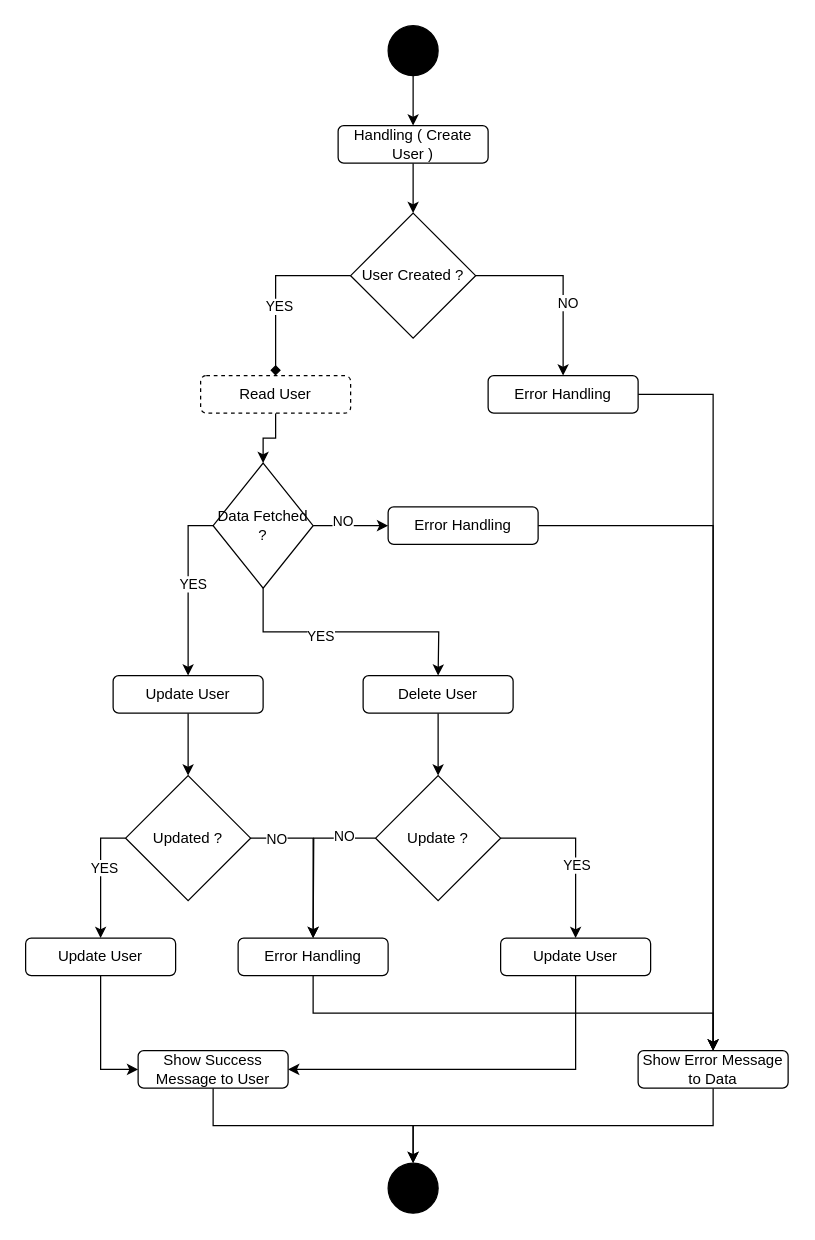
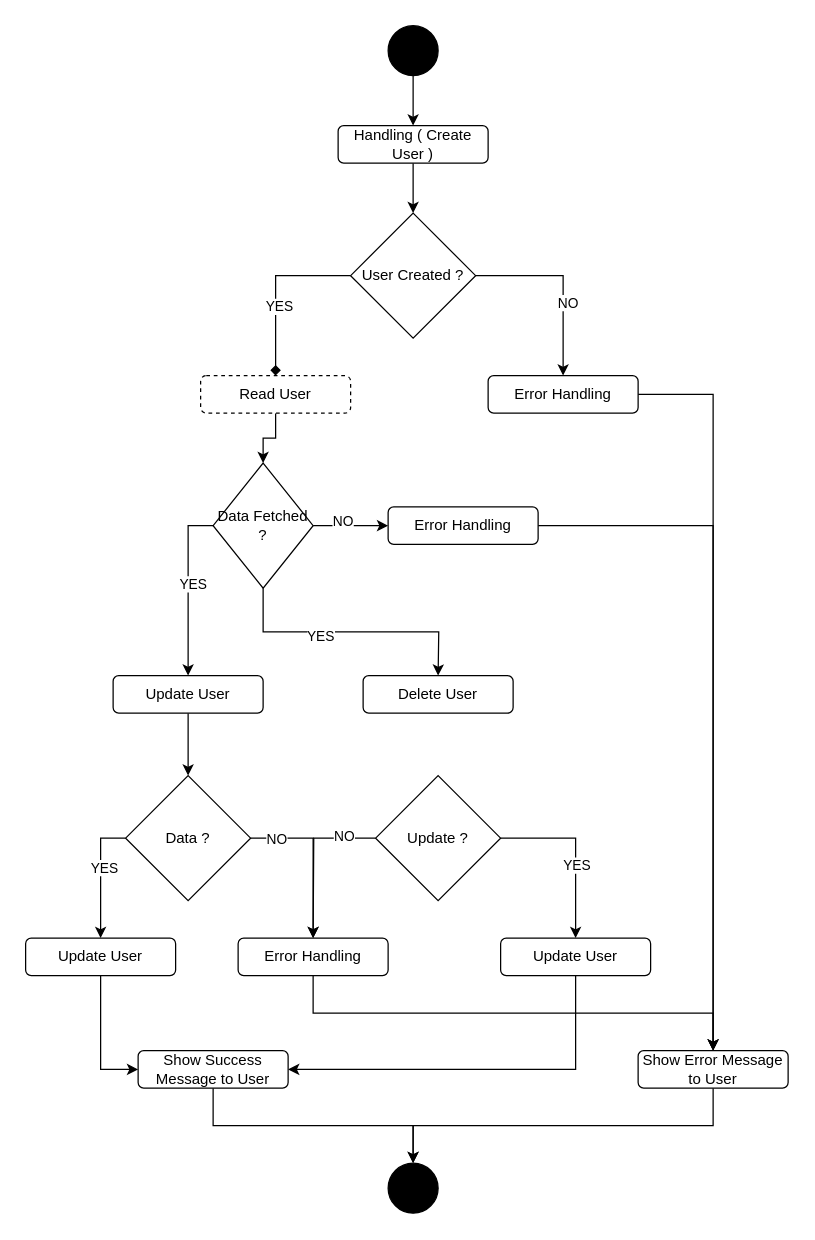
(438, 740) -> none
(188, 838) -> (188, 838)
(713, 1069) -> (713, 1069)
